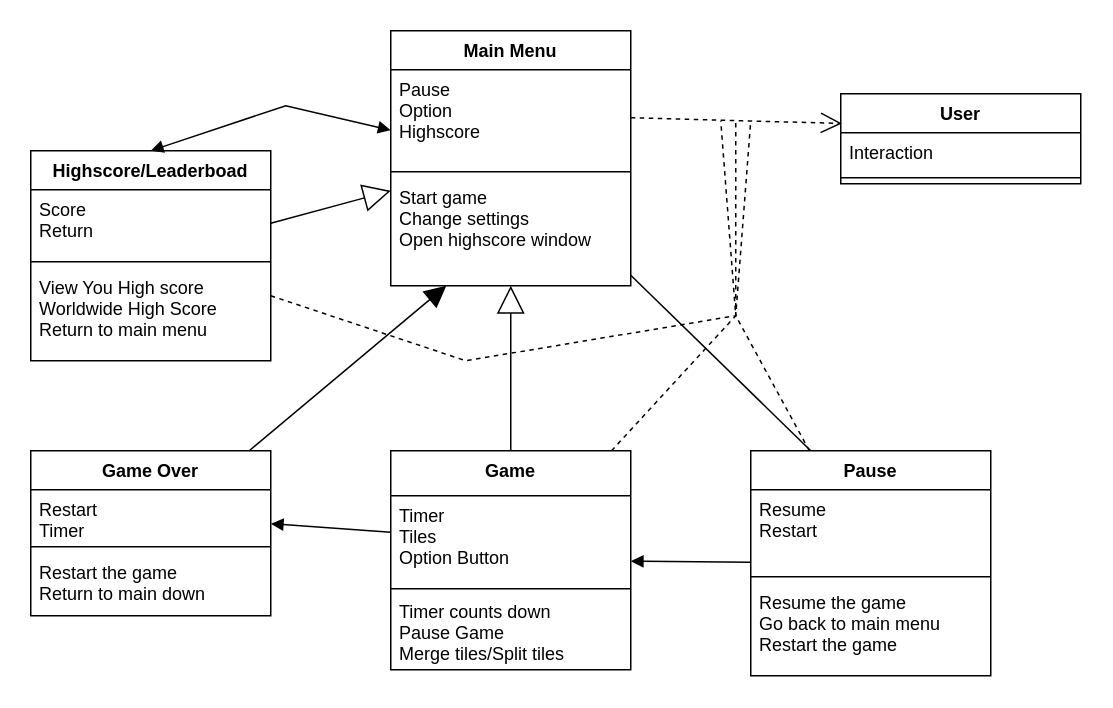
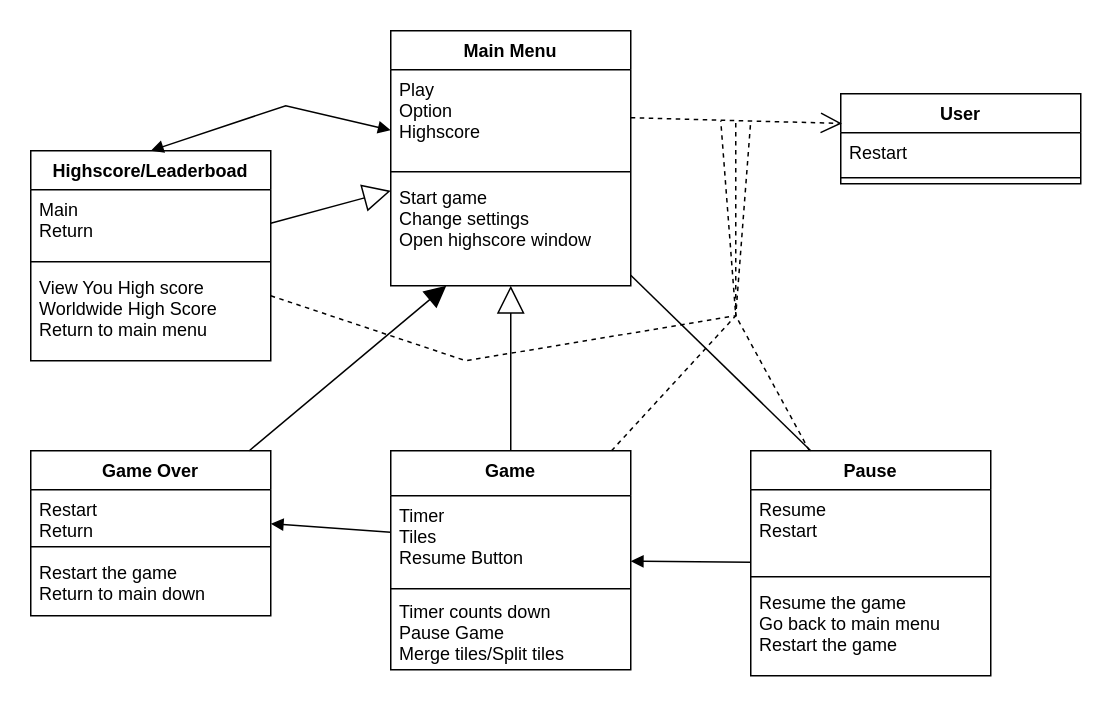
(424, 90) -> (417, 90)
(902, 153) -> (884, 153)
(64, 210) -> (57, 210)
(74, 510) -> (74, 510)
(422, 516) -> (422, 516)
